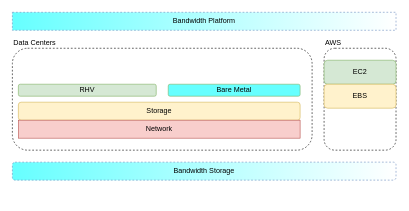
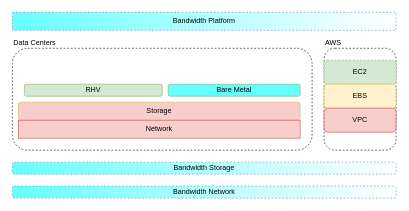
(360, 72) -> (360, 72)
(87, 90) -> (93, 90)
(159, 111) -> (159, 111)
none -> (360, 120)
(204, 171) -> (204, 168)
none -> (204, 192)
